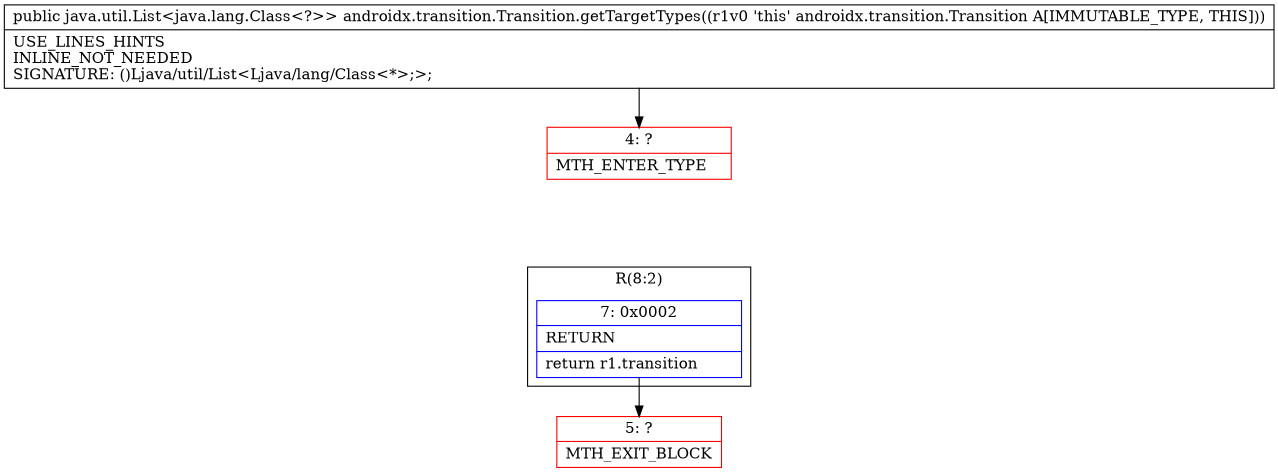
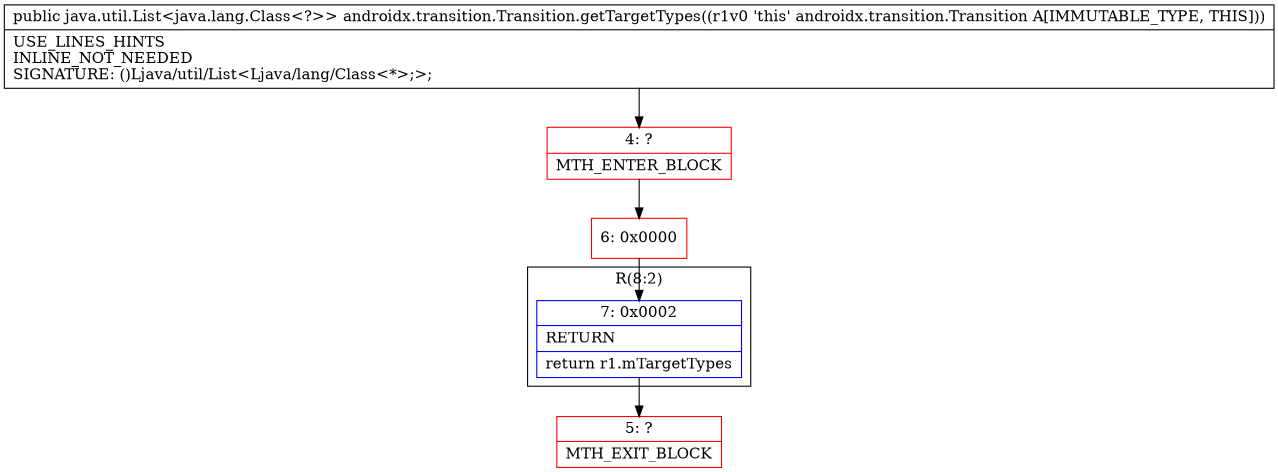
(632, 166) -> (639, 166)
none -> (639, 238)
(622, 364) -> (639, 364)
